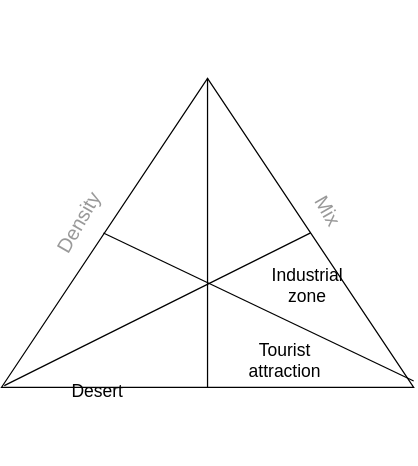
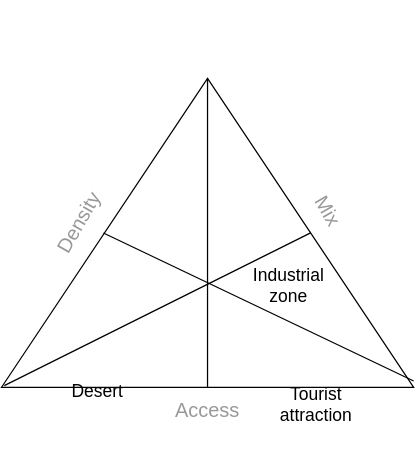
(307, 286) -> (289, 286)
(284, 361) -> (316, 404)
none -> (207, 411)
